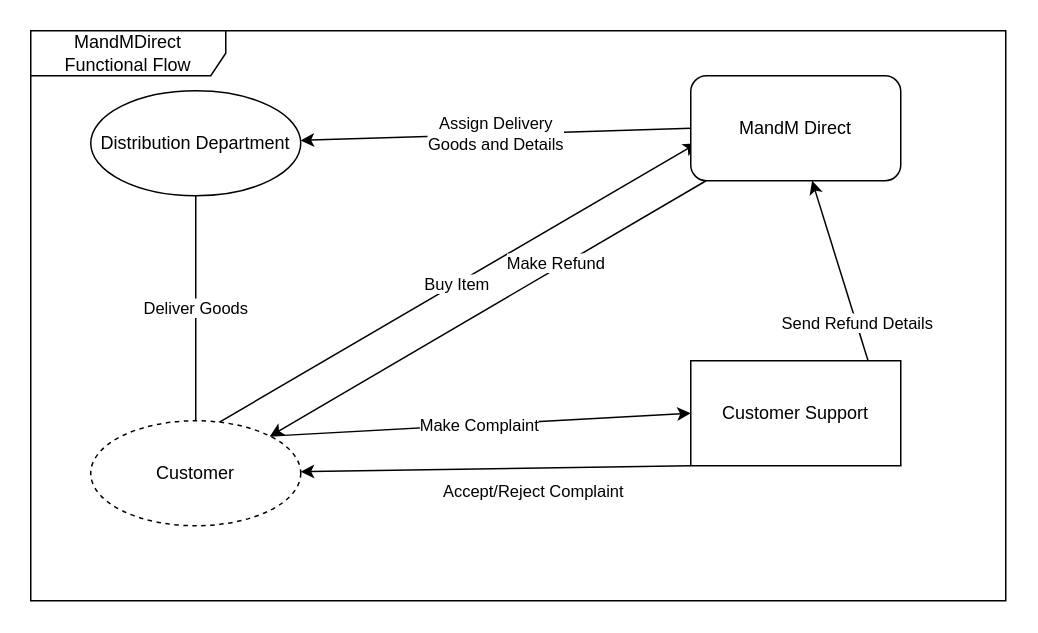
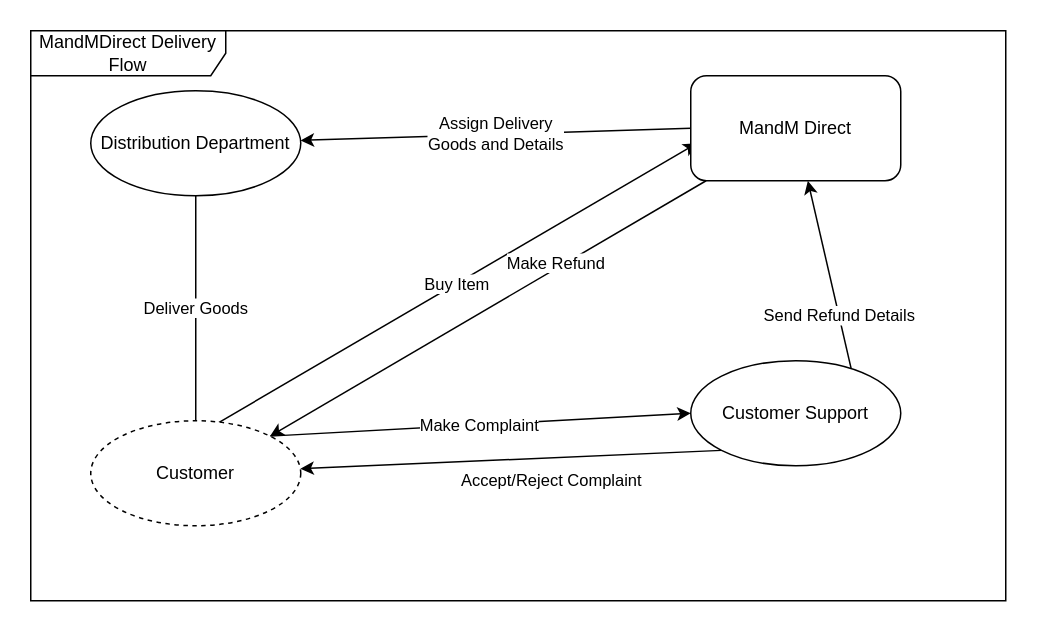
(128, 53) -> (128, 53)
(796, 413) -> (796, 413)
